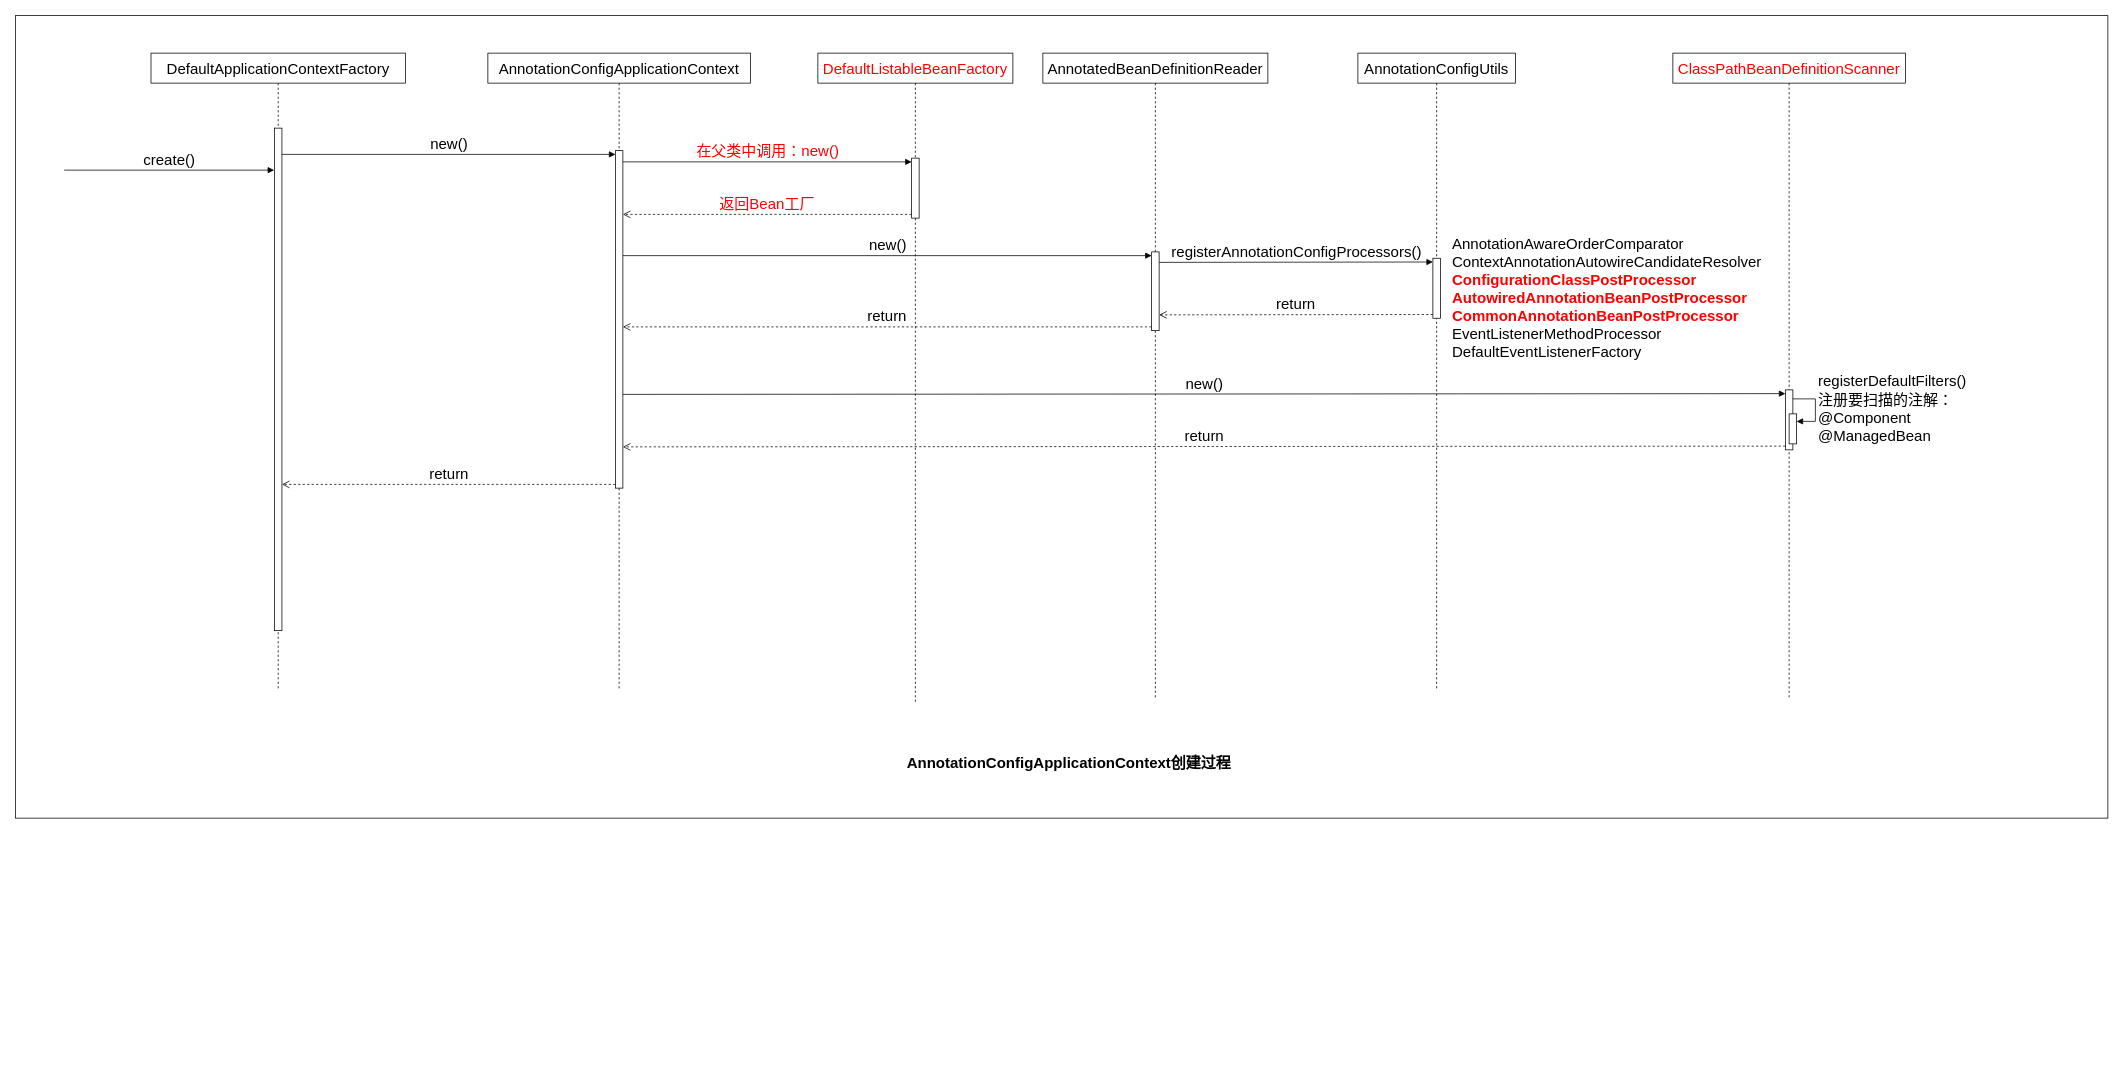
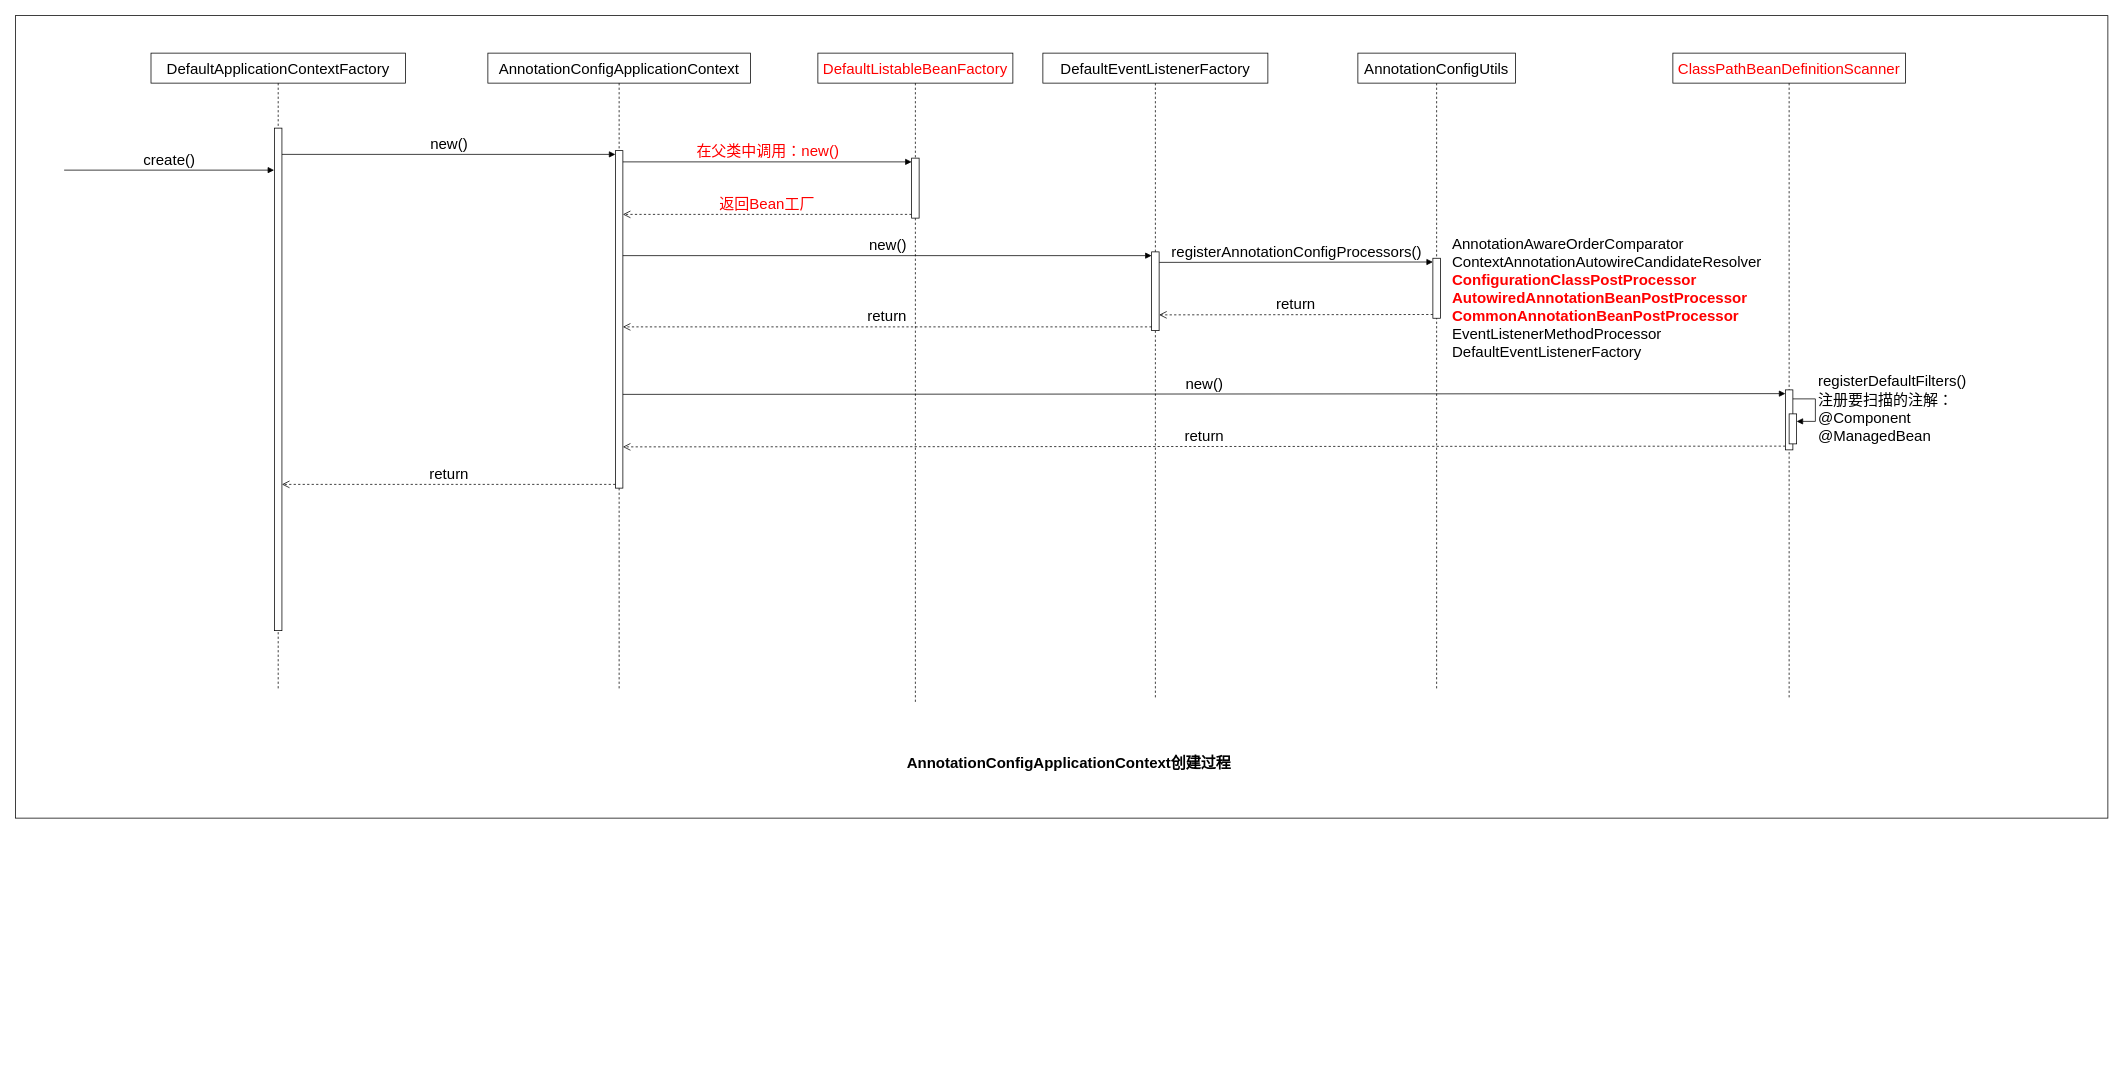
(1155, 68) -> (1155, 68)
